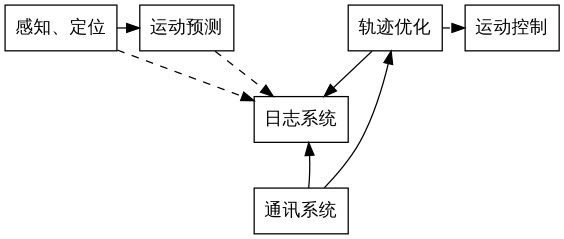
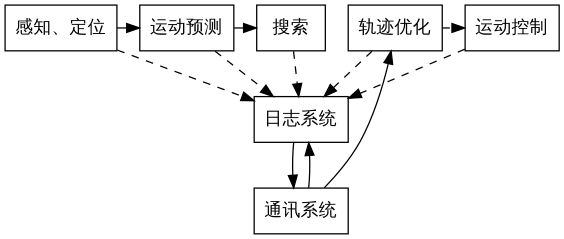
none -> (291, 28)
(353, 69) -> (353, 69)
none -> (412, 71)
none -> (293, 159)
